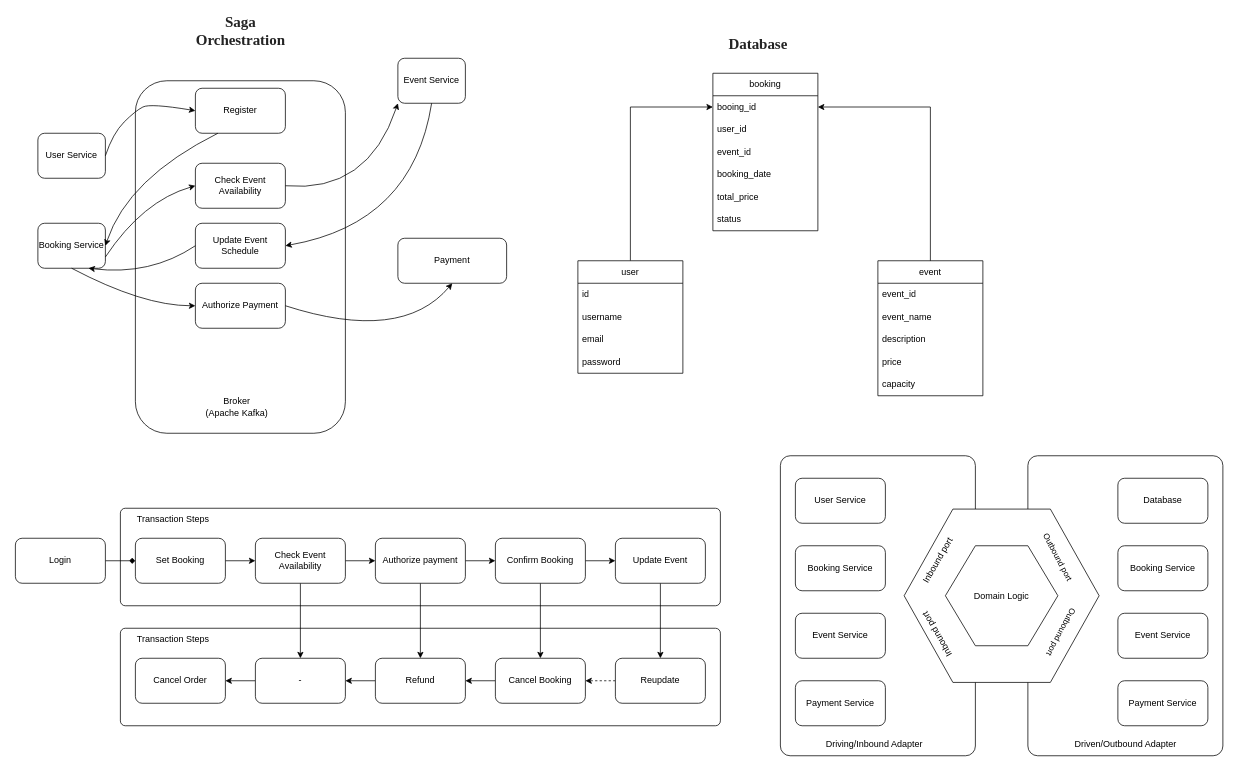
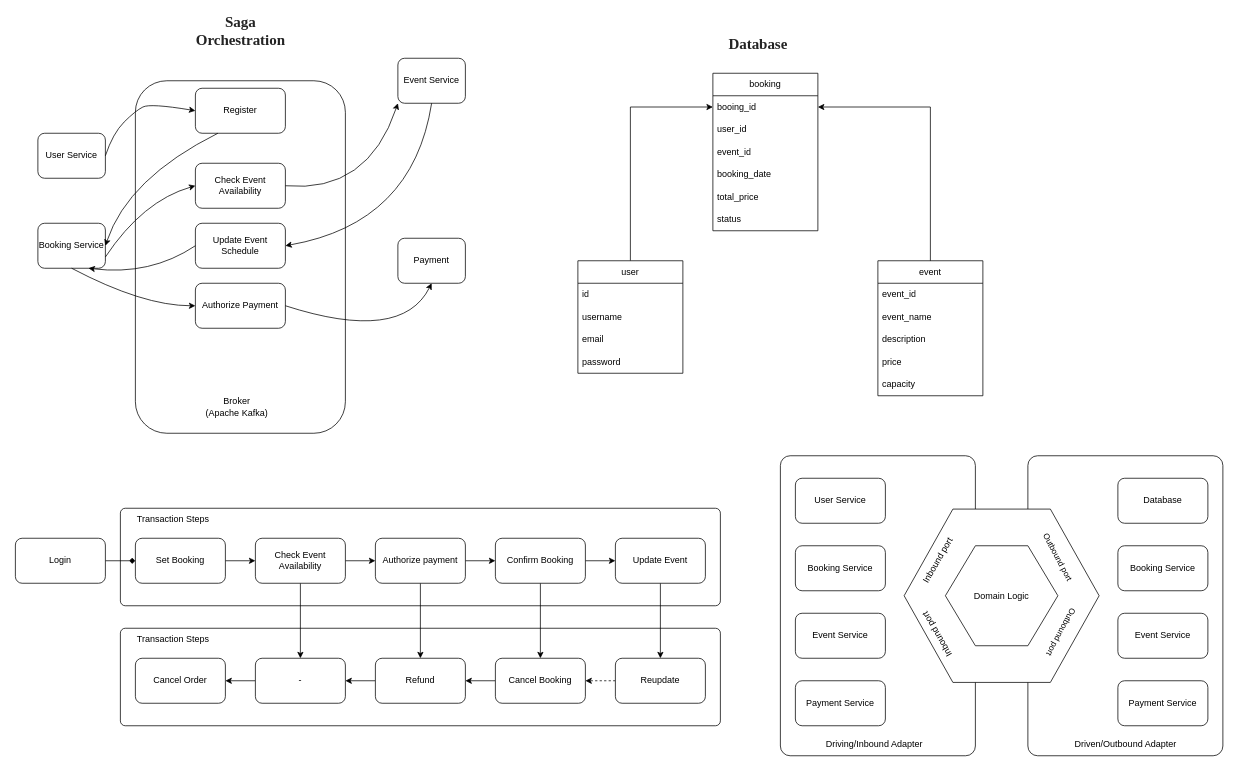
(452, 261) -> (432, 261)
